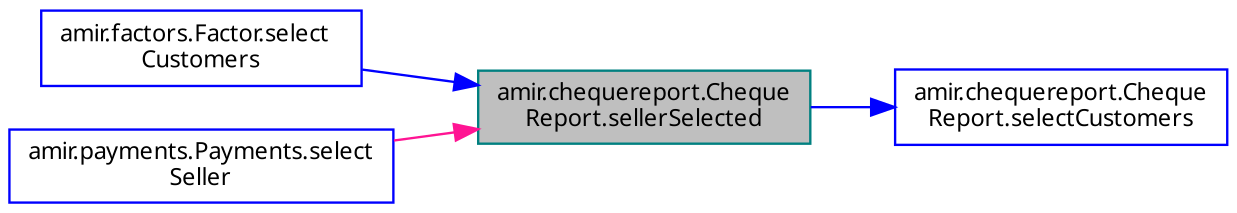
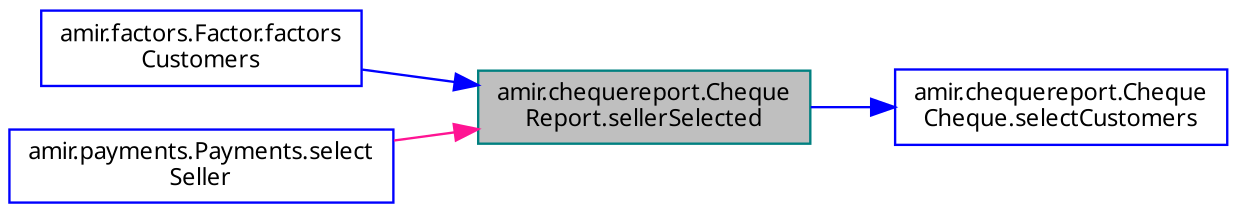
(201, 48) -> (201, 48)
(1061, 107) -> (1061, 107)
